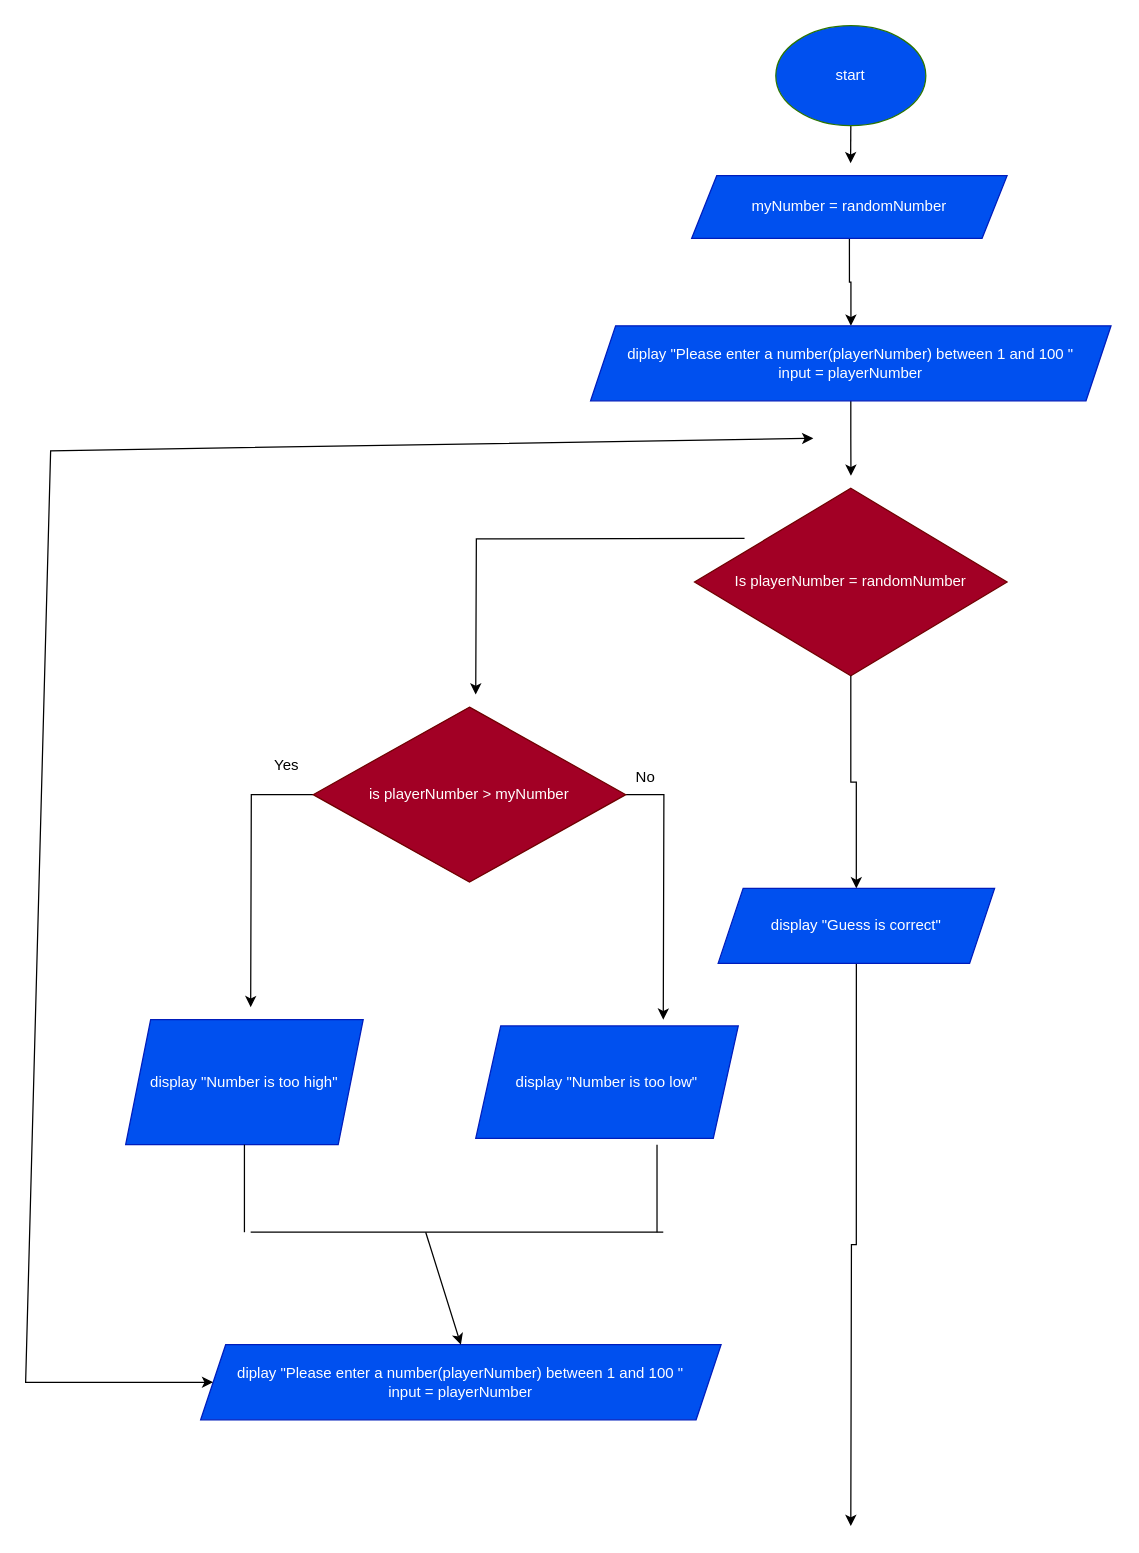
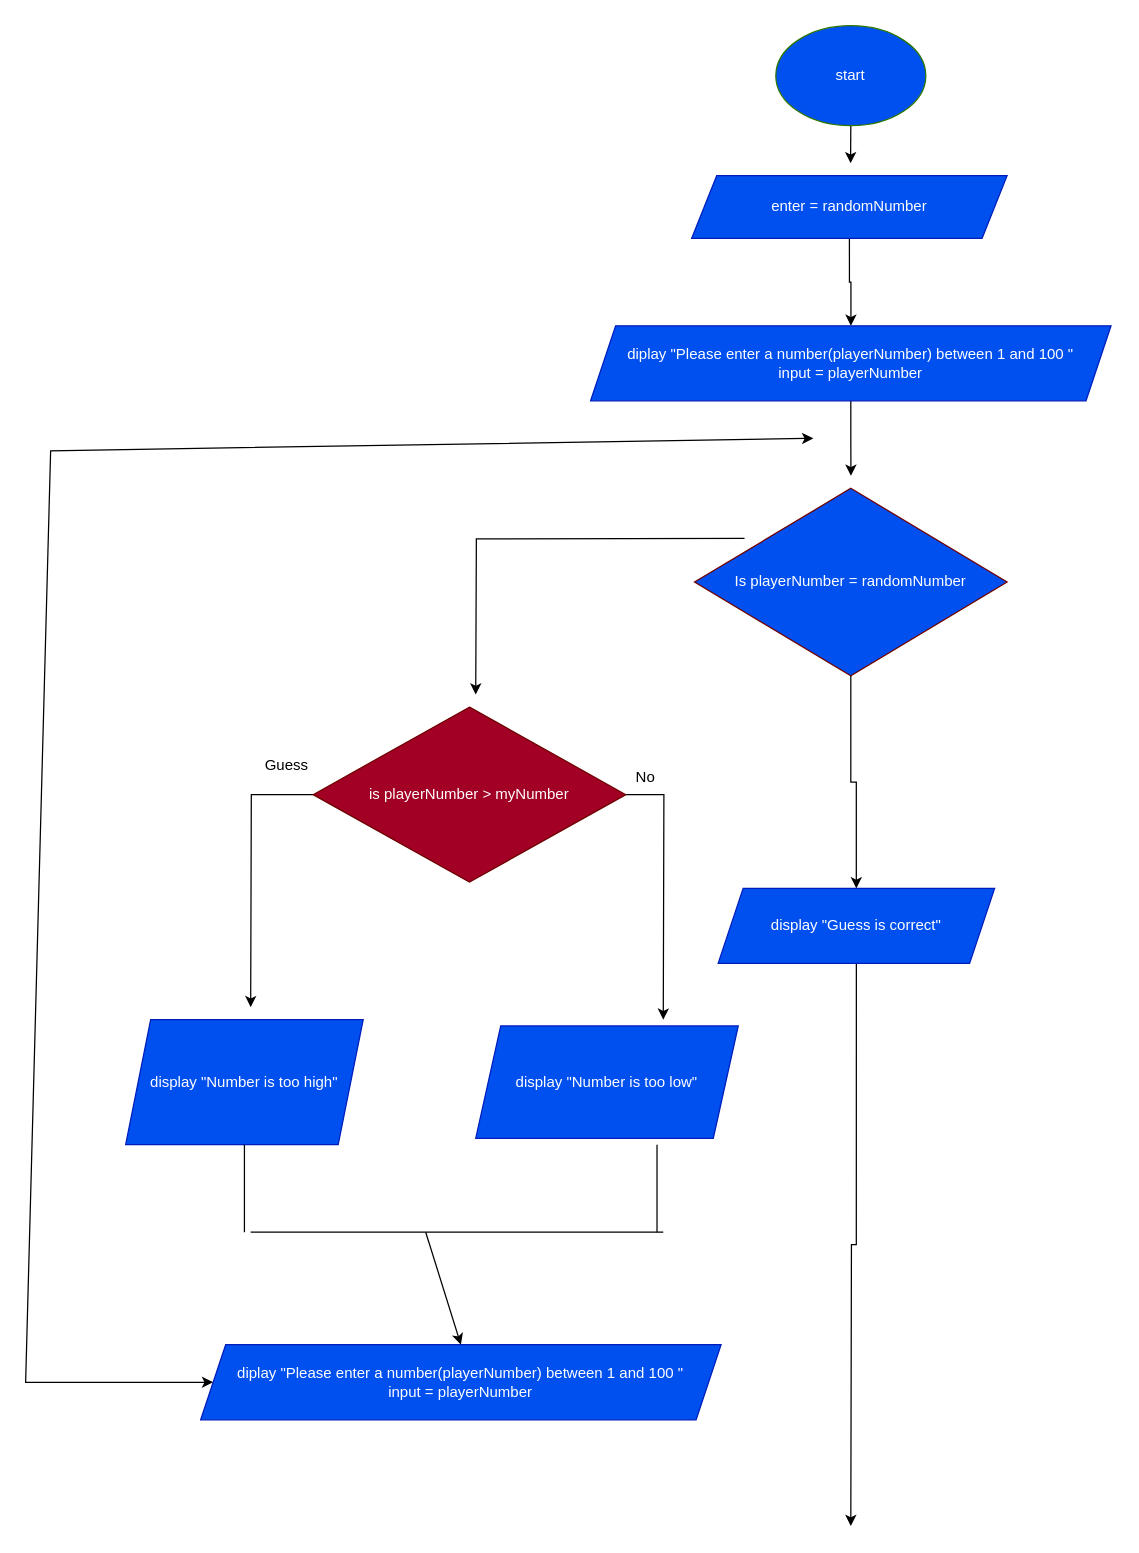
(849, 207) -> (849, 207)
(851, 582) -> (851, 582)
(287, 766) -> (287, 766)
